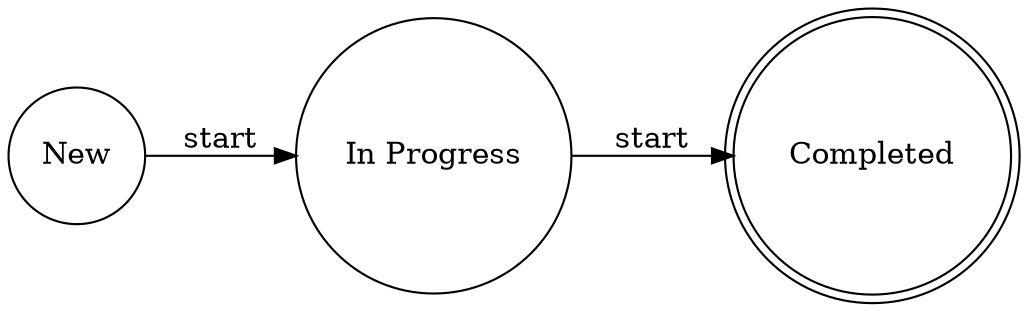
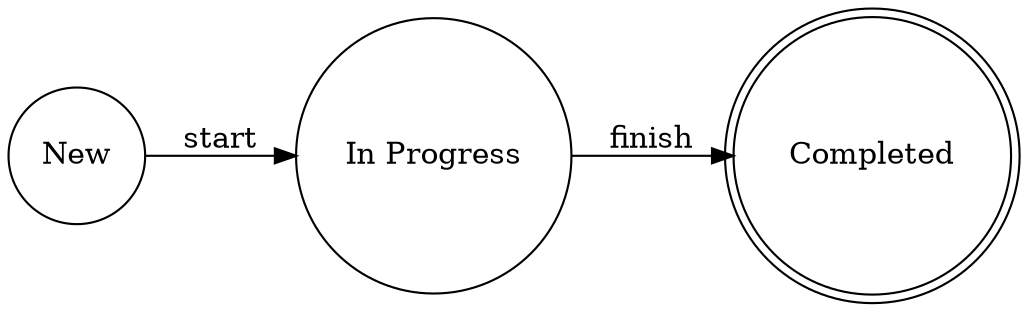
(652, 140) -> (652, 140)
